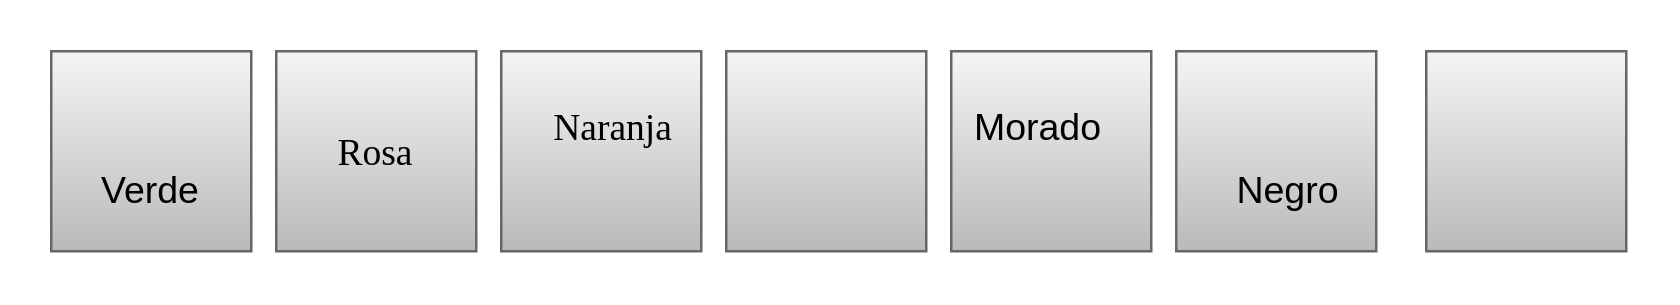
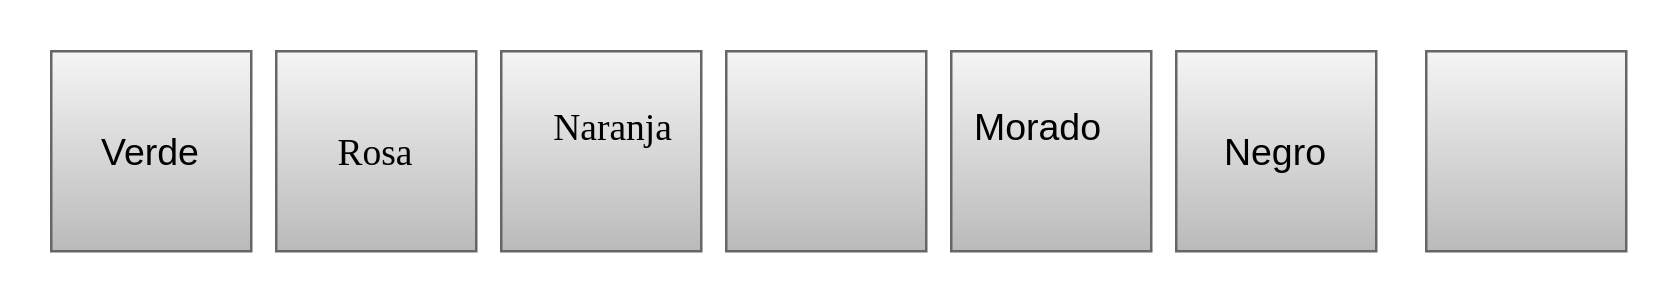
(151, 189) -> (151, 151)
(1289, 189) -> (1276, 151)
